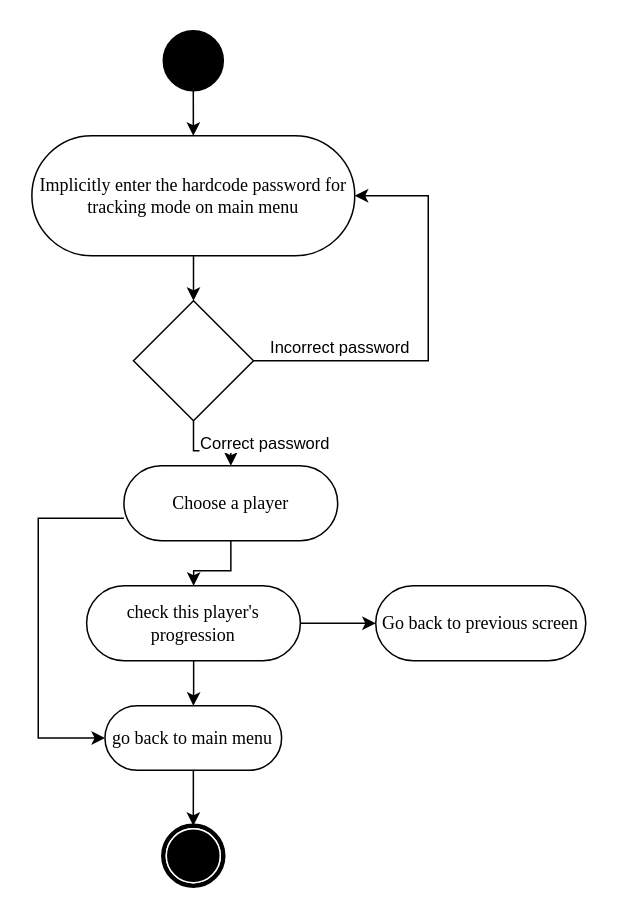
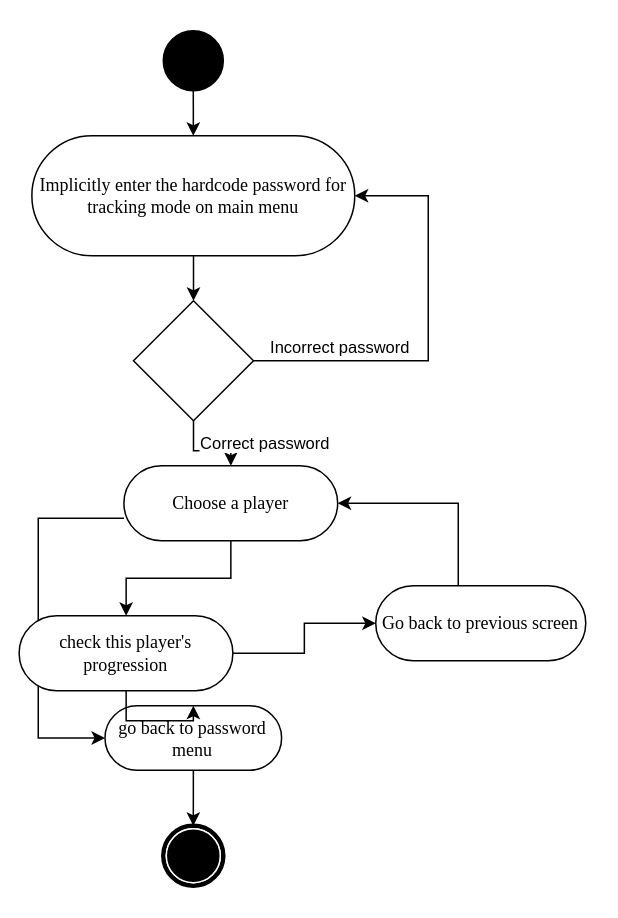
none -> (444, 503)
(194, 623) -> (126, 653)
(193, 739) -> (193, 739)
